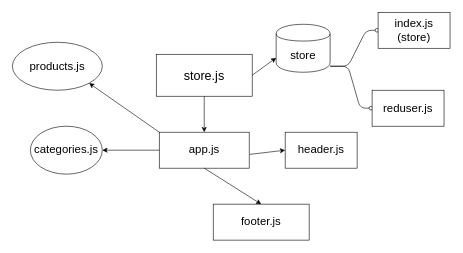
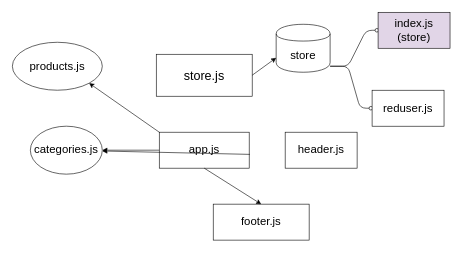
(414, 30) -> (414, 30)
(204, 126) -> none
(267, 152) -> (185, 153)
